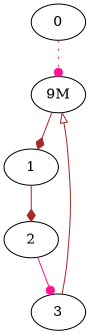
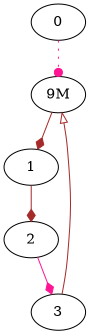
(43, 272) -> (43, 272)
